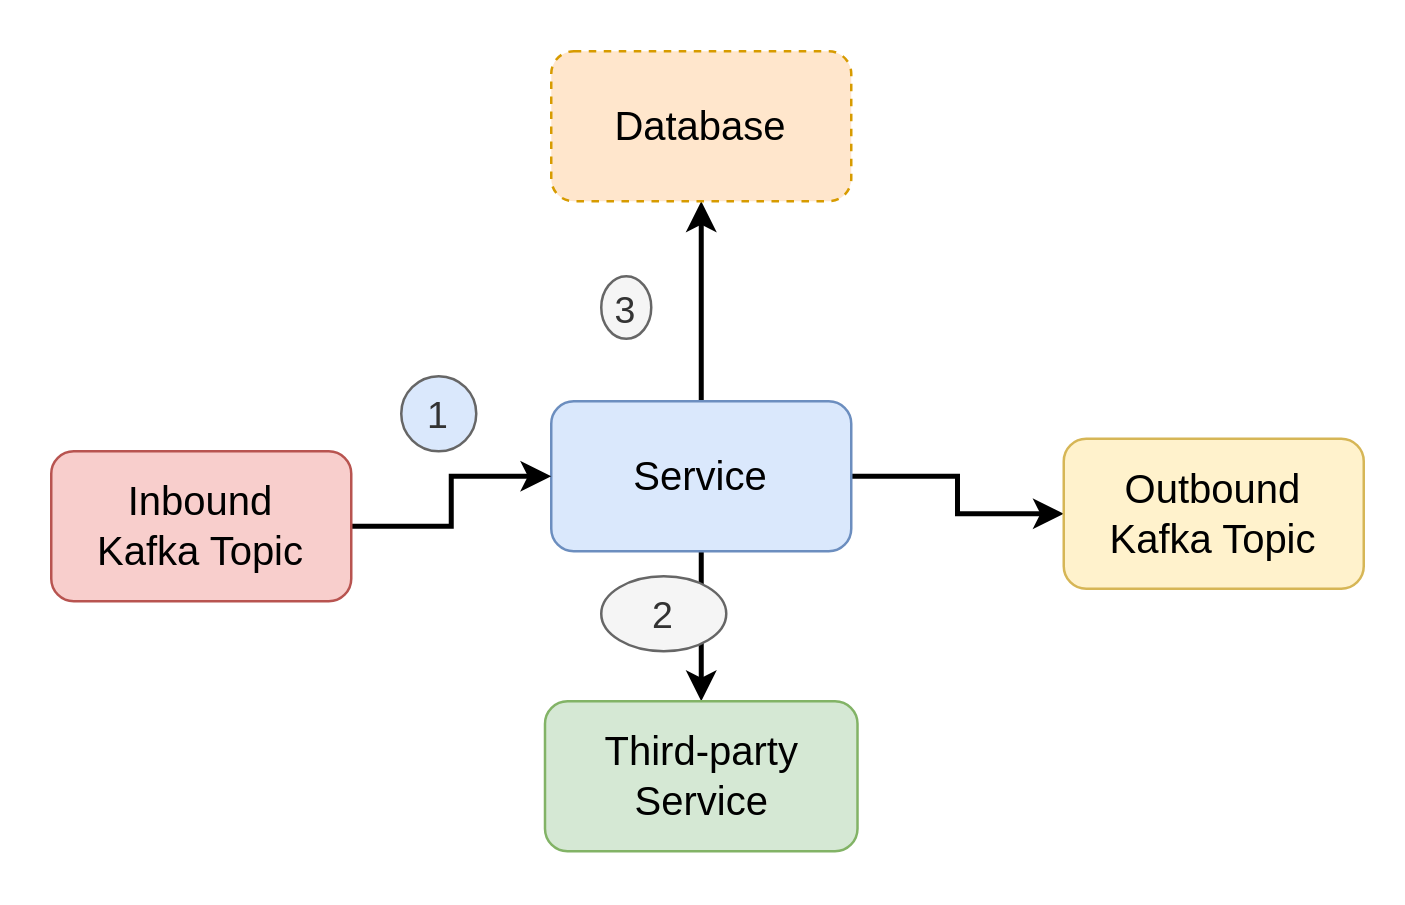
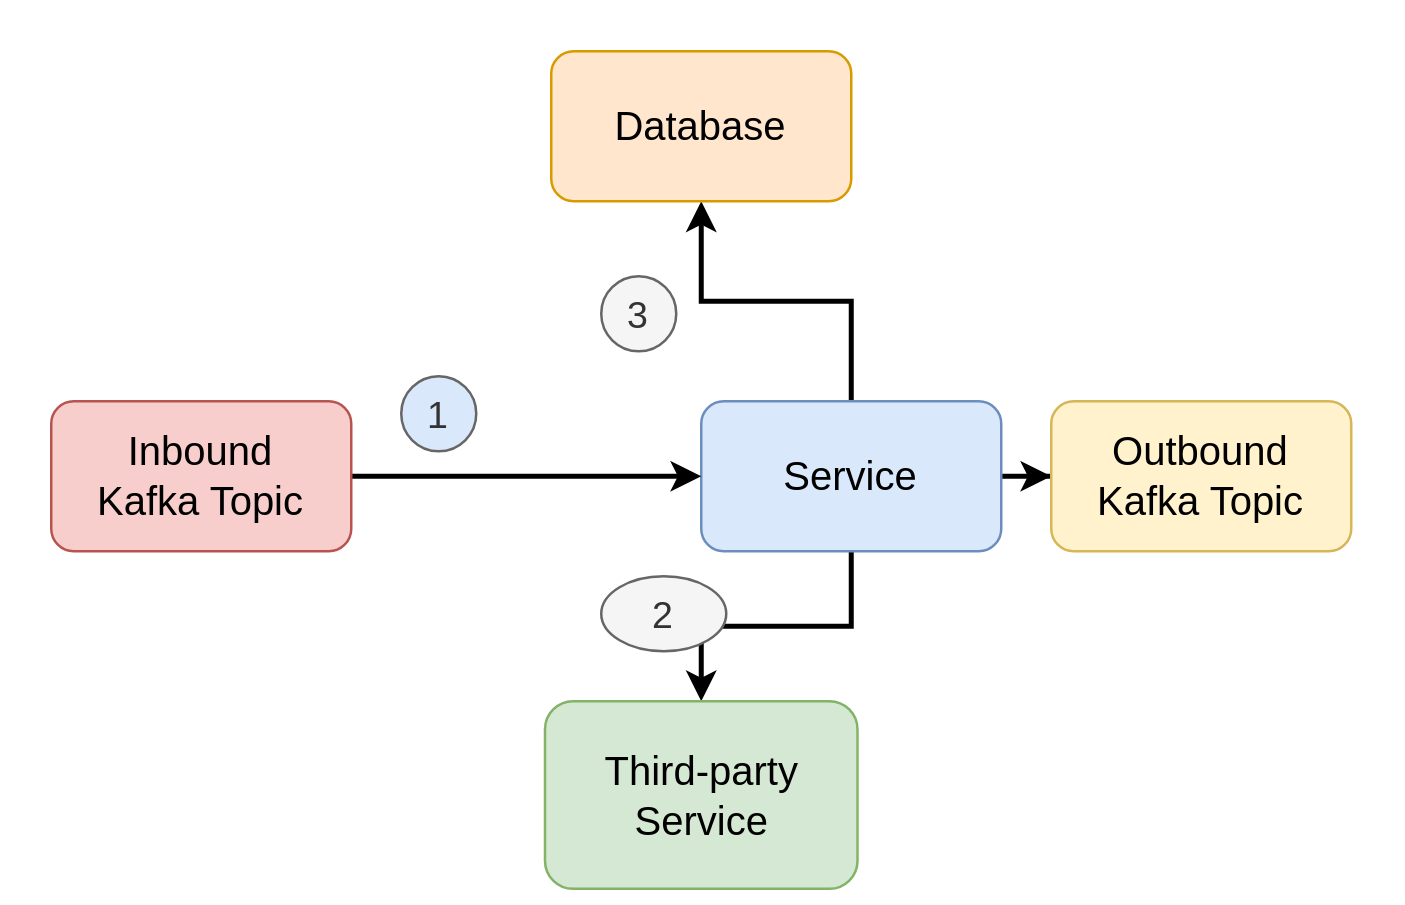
(701, 126) -> (701, 126)
(626, 308) -> (639, 314)
(701, 476) -> (851, 476)
(1214, 514) -> (1201, 476)
(201, 526) -> (201, 476)
(701, 776) -> (701, 795)
